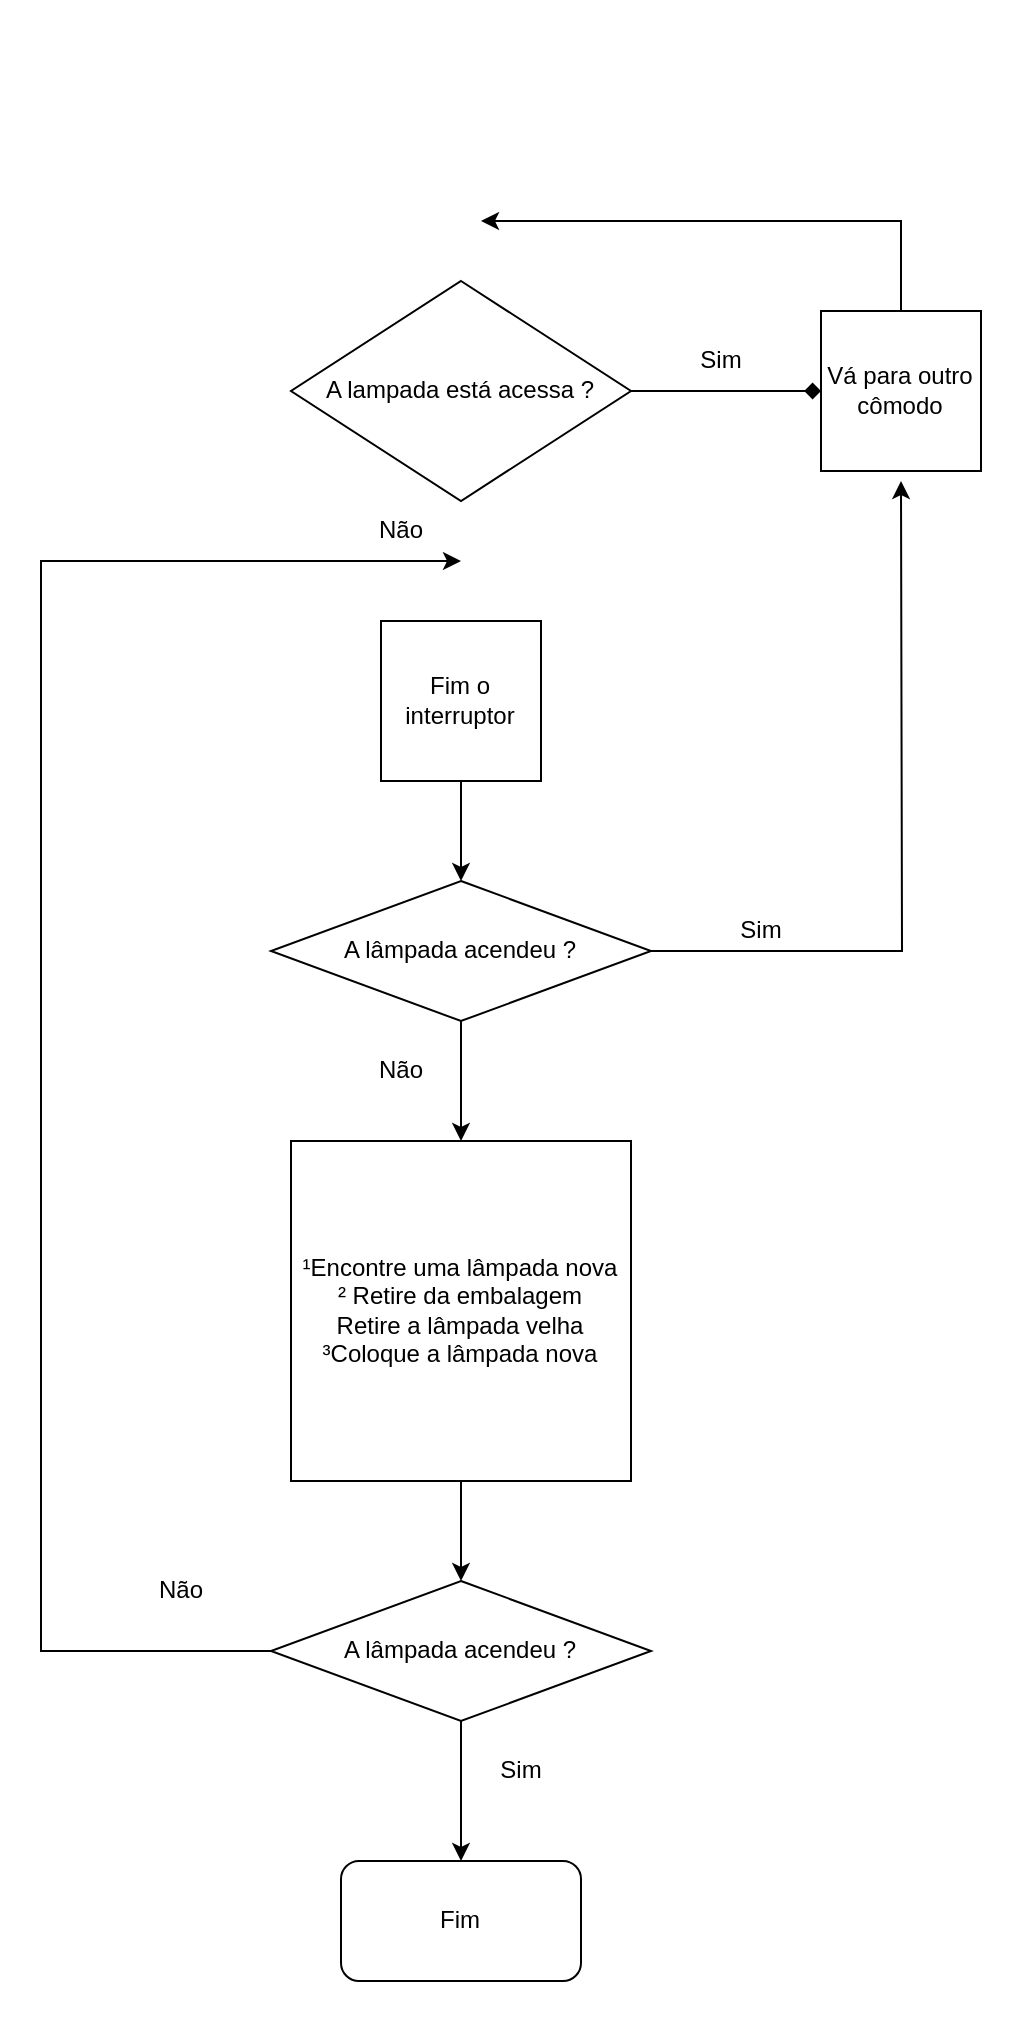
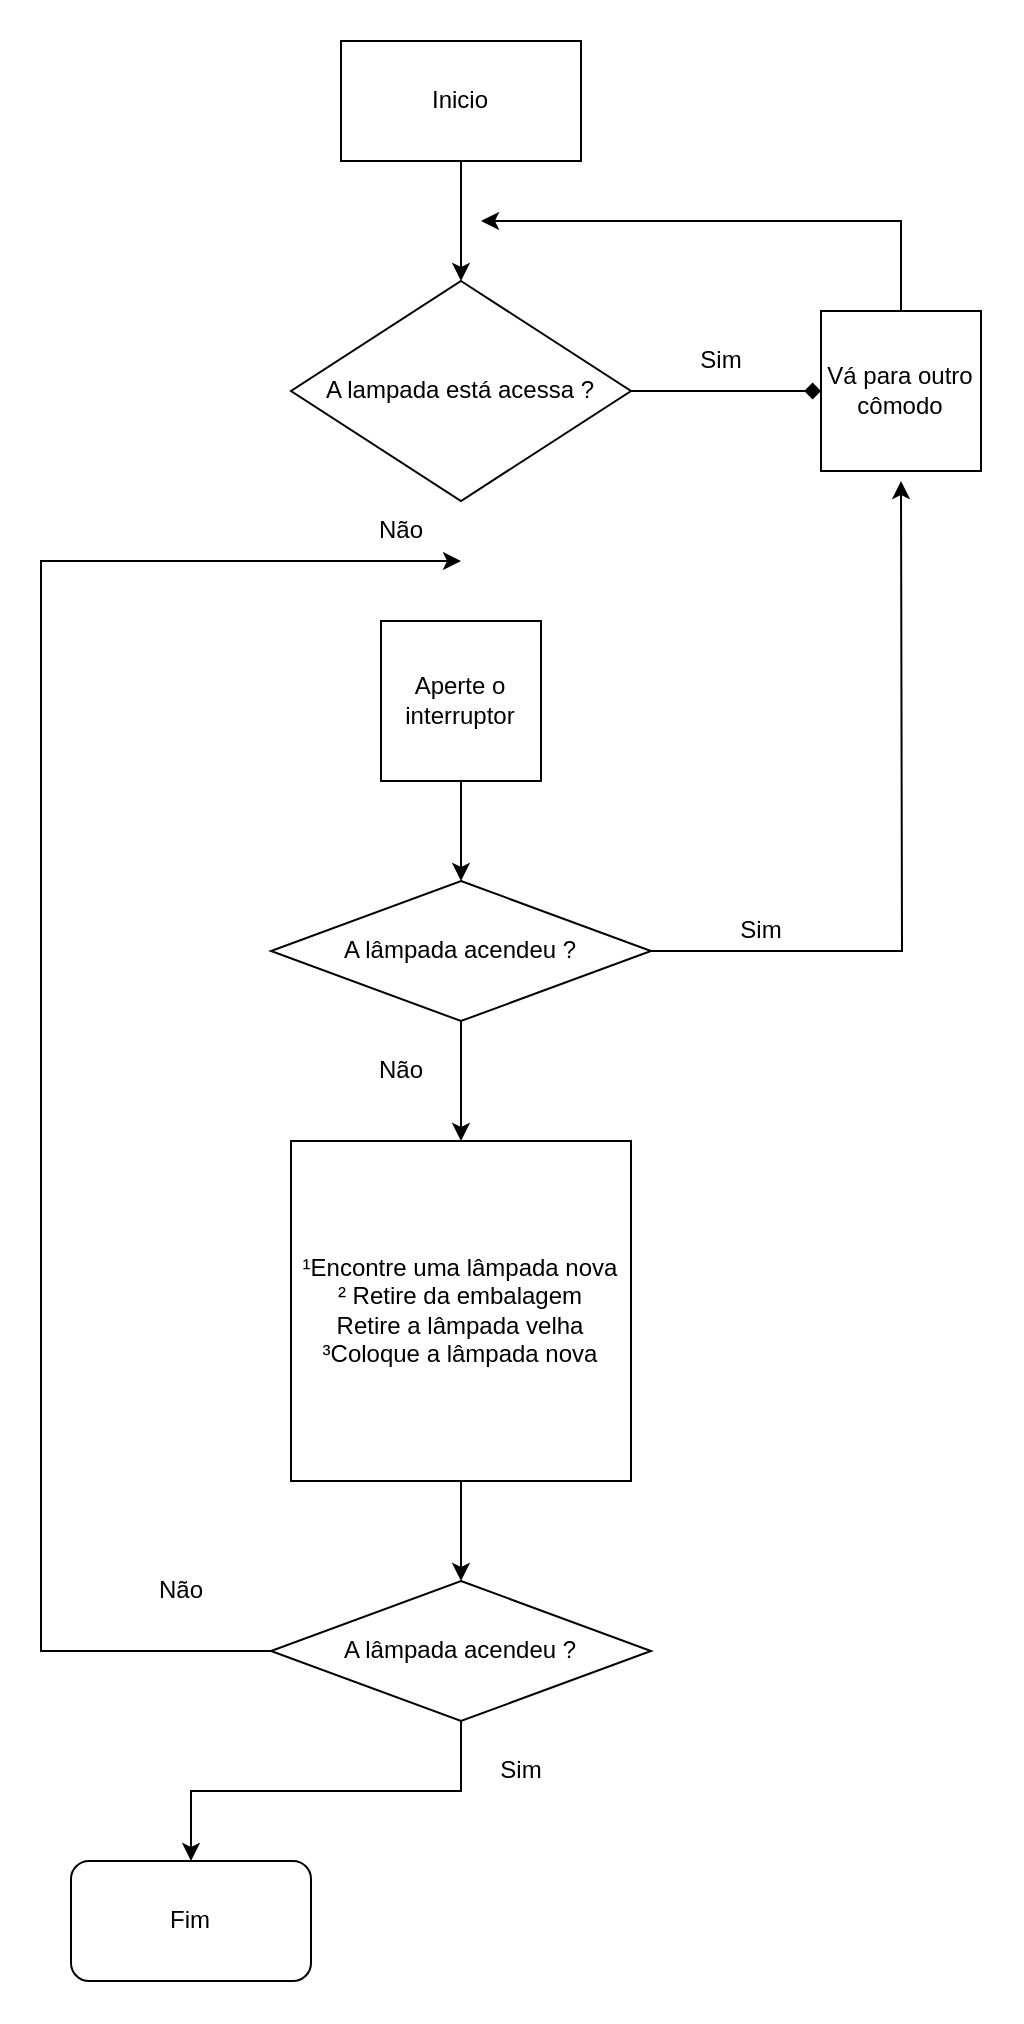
none -> (461, 101)
none -> (461, 214)
(461, 701) -> (461, 701)
(461, 1921) -> (191, 1921)
